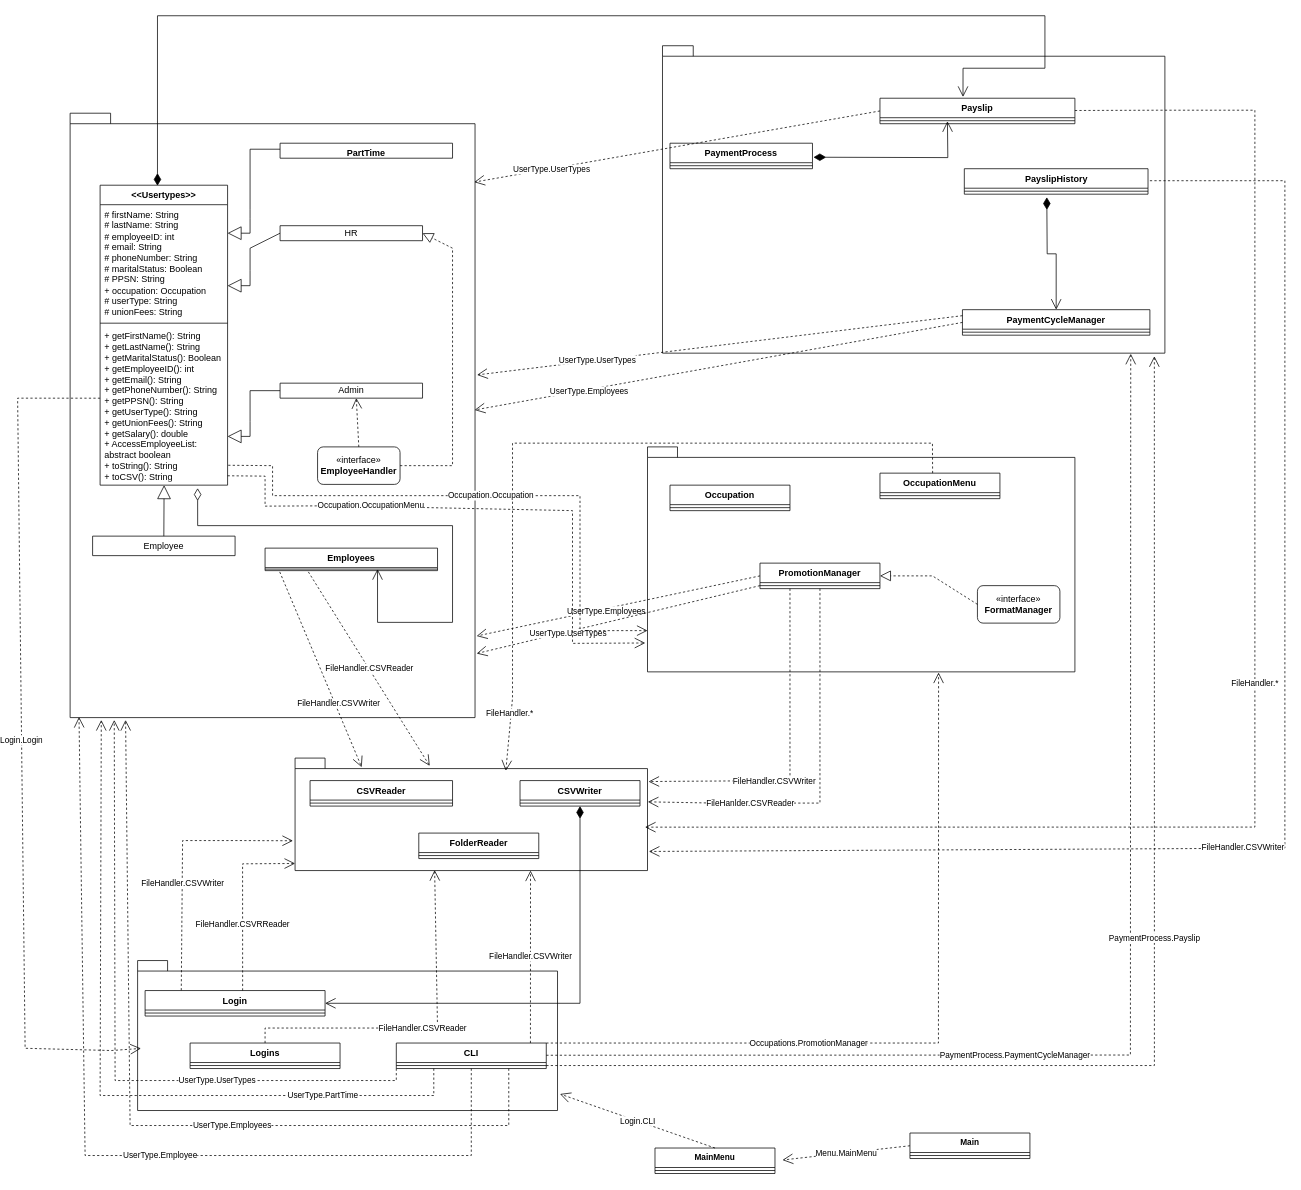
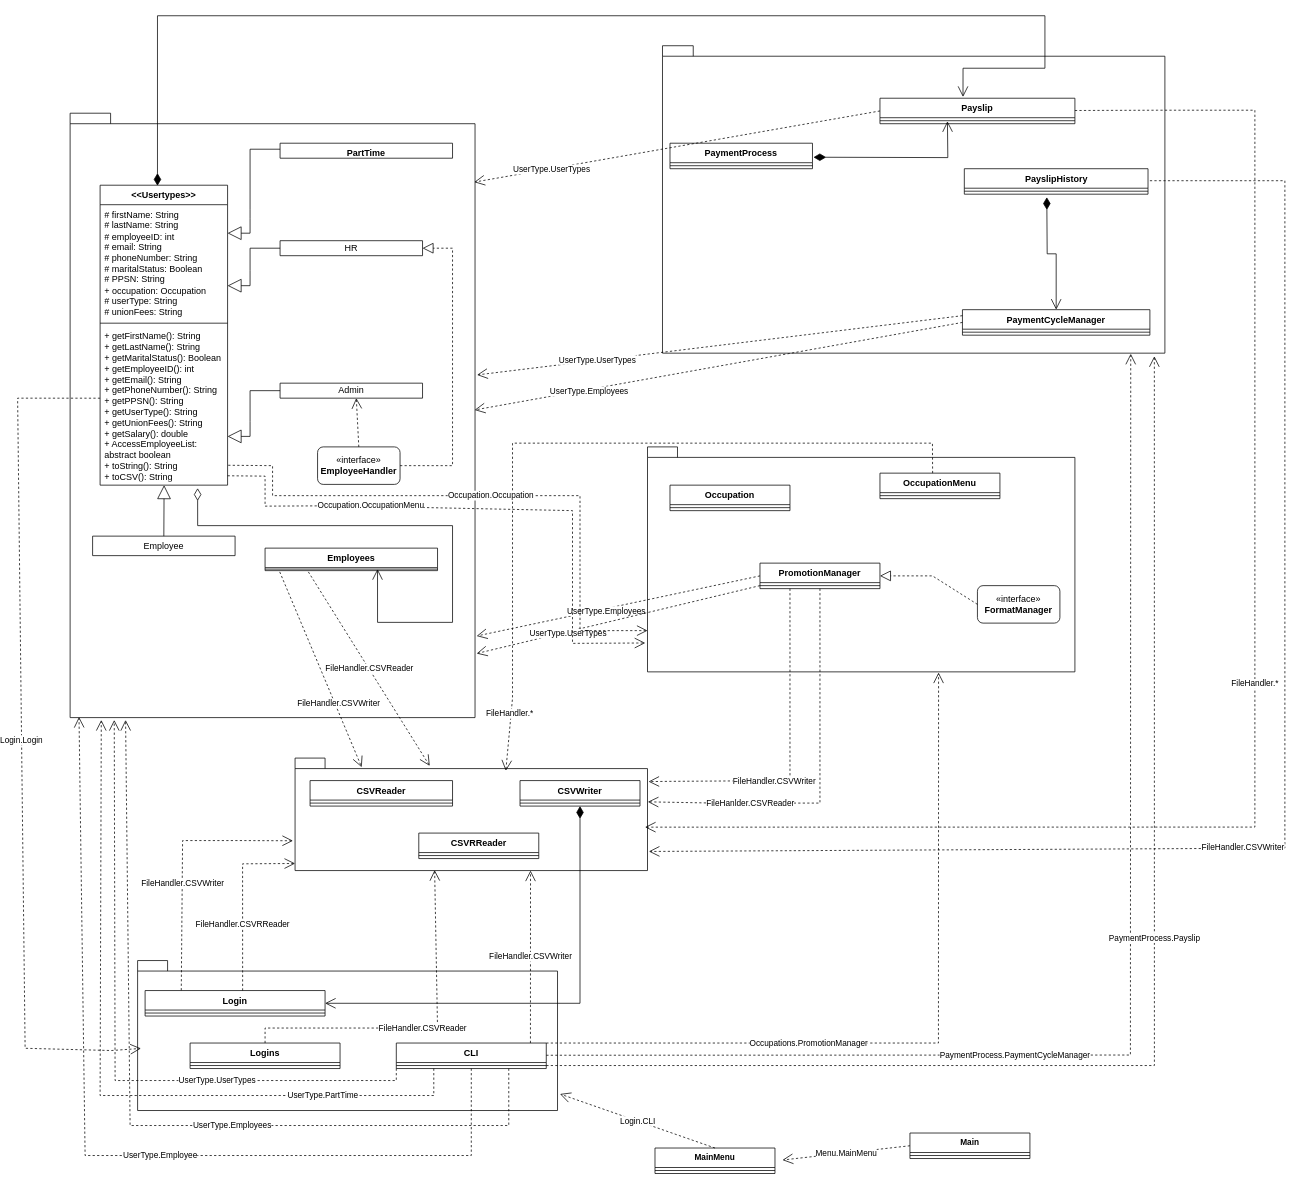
(351, 233) -> (351, 248)
(479, 844) -> (479, 844)
